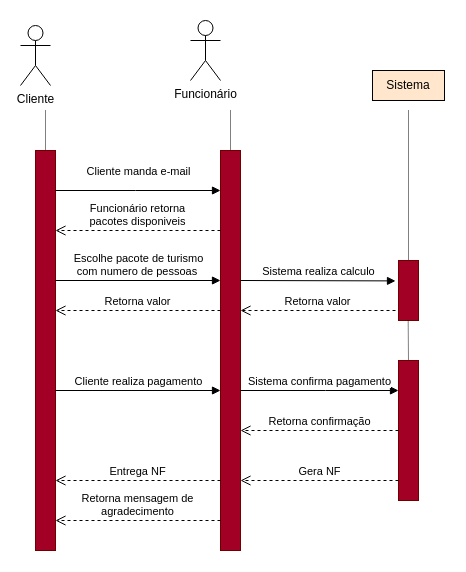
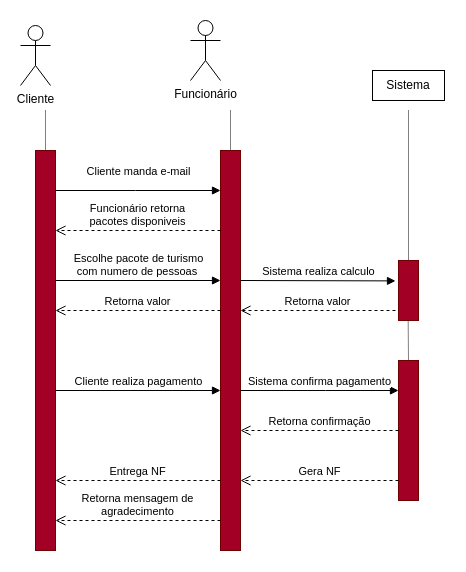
(409, 86) -> (409, 86)
